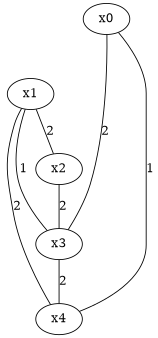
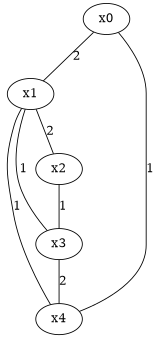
(101, 135) -> (68, 57)
(18, 207) -> (18, 207)
(63, 207) -> (63, 207)
